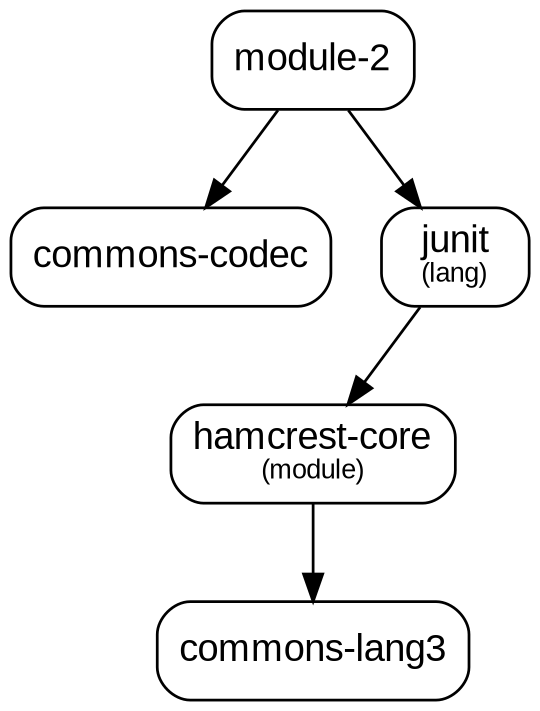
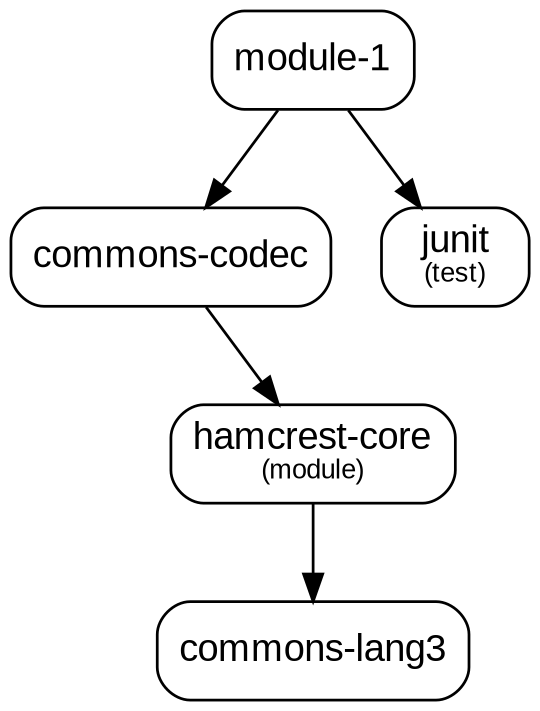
(313, 60) -> (313, 60)
(455, 273) -> (455, 273)
(392, 345) -> (234, 345)
